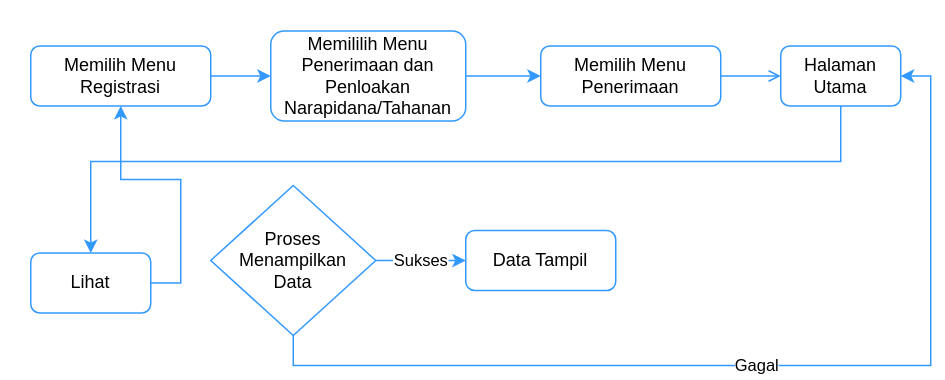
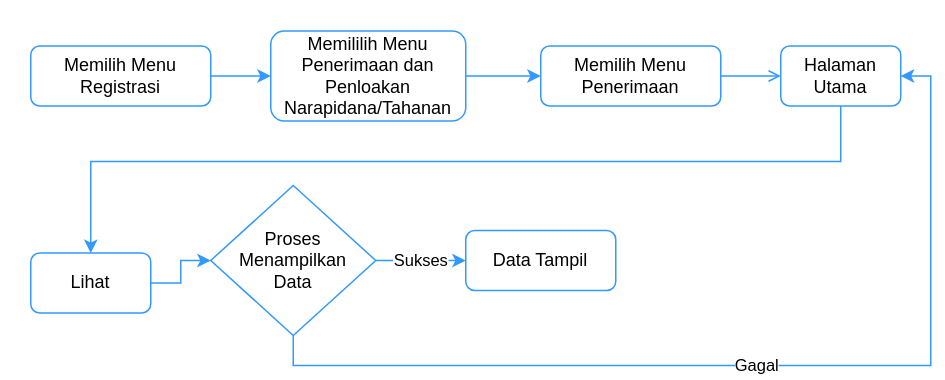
(161, 179) -> (190, 260)
